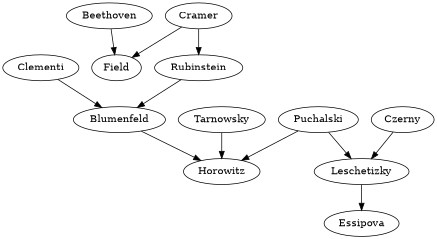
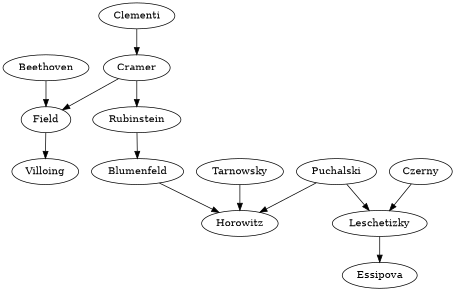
(77, 92) -> (137, 38)
none -> (45, 172)
